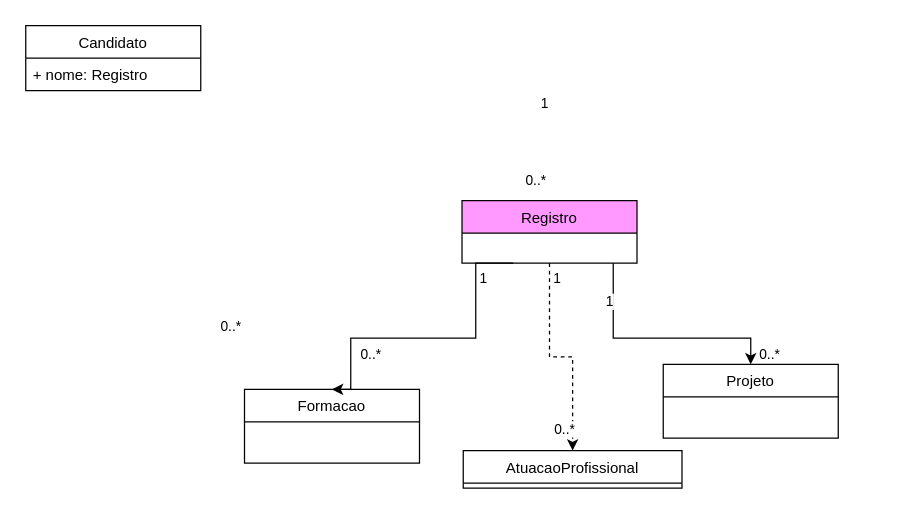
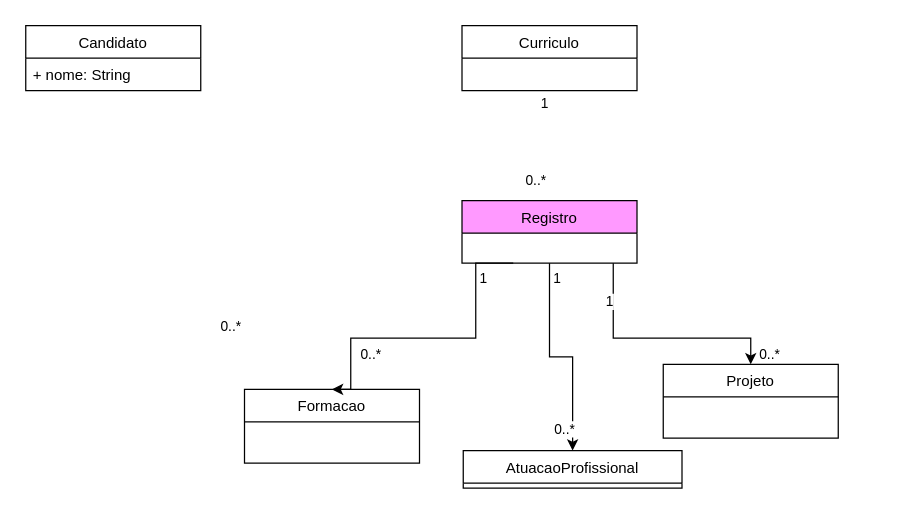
none -> (549, 58)
(92, 75) -> (84, 75)
(549, 355) -> (549, 355)
